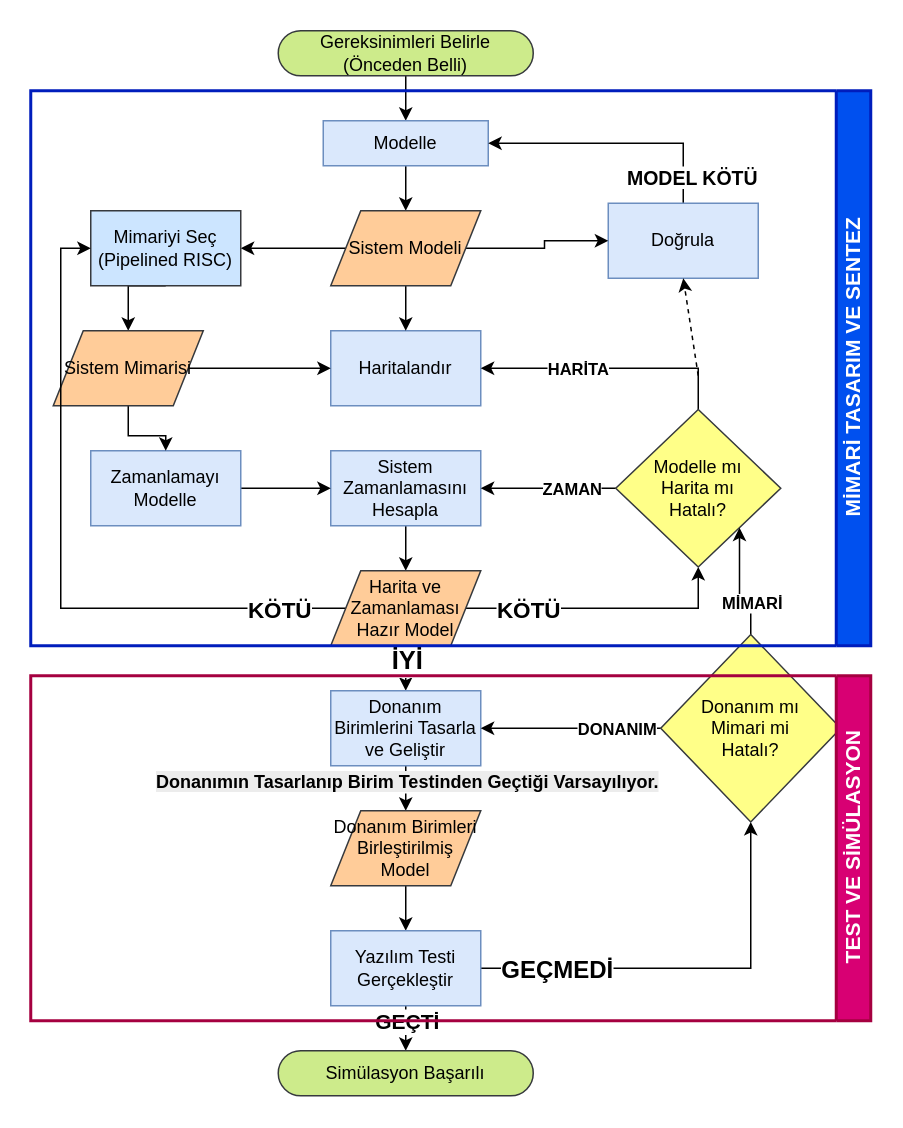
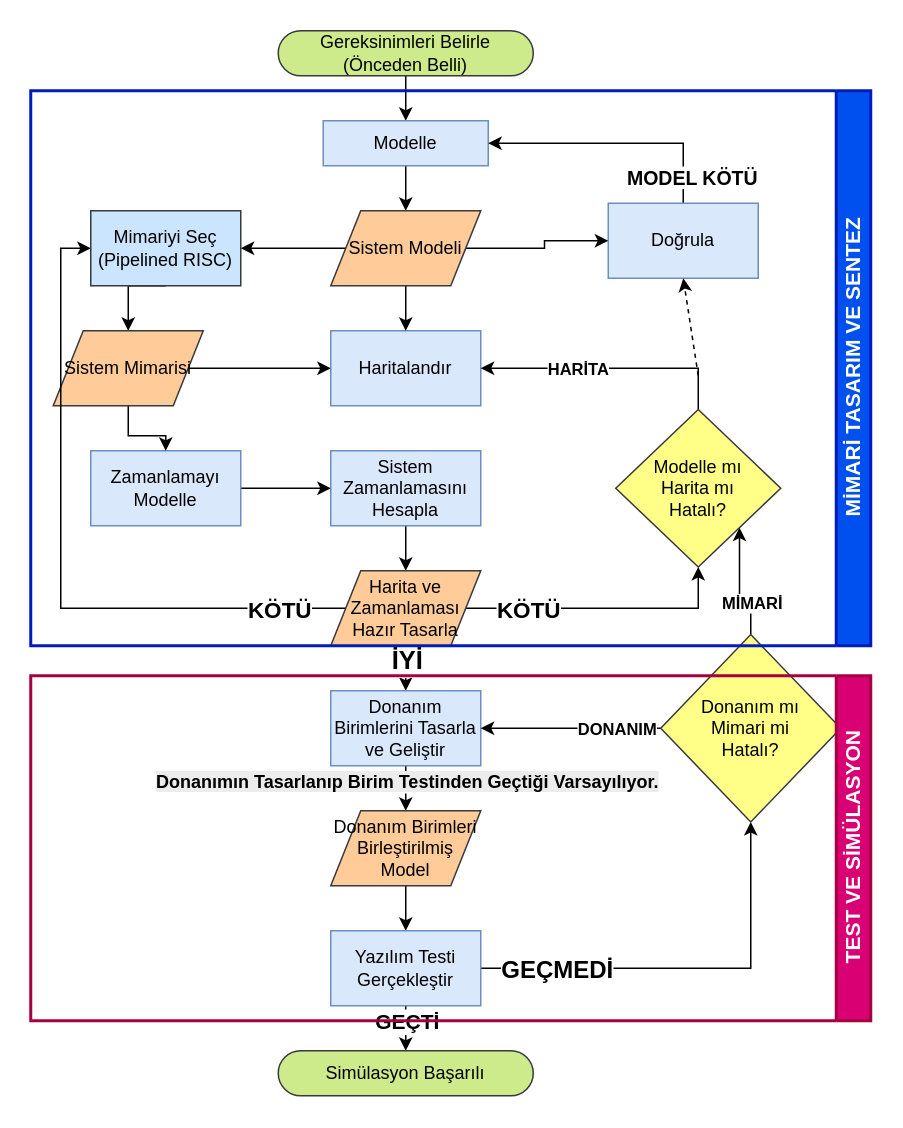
(554, 488) -> none
(406, 608) -> (406, 608)
